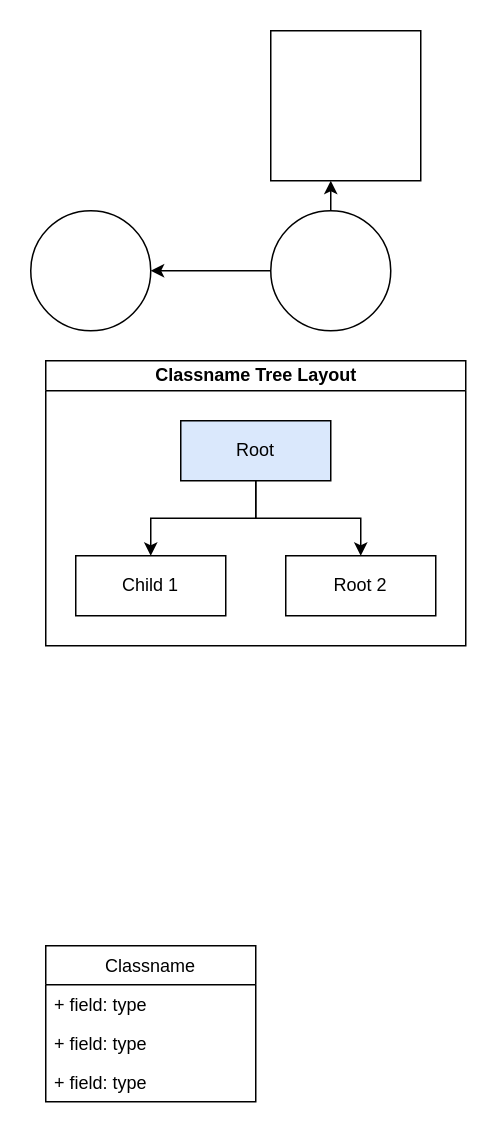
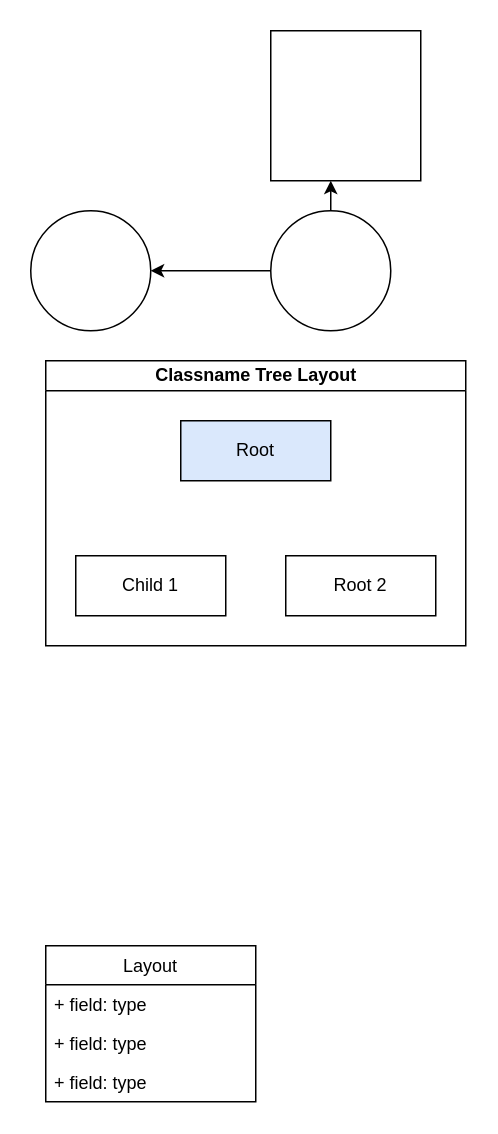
(189, 518) -> none
(323, 518) -> none
(150, 966) -> (150, 966)
